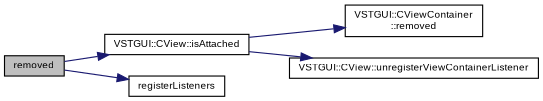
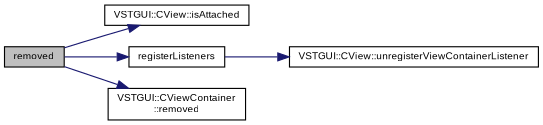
(291, 33) -> (91, 76)
(275, 54) -> (251, 57)
